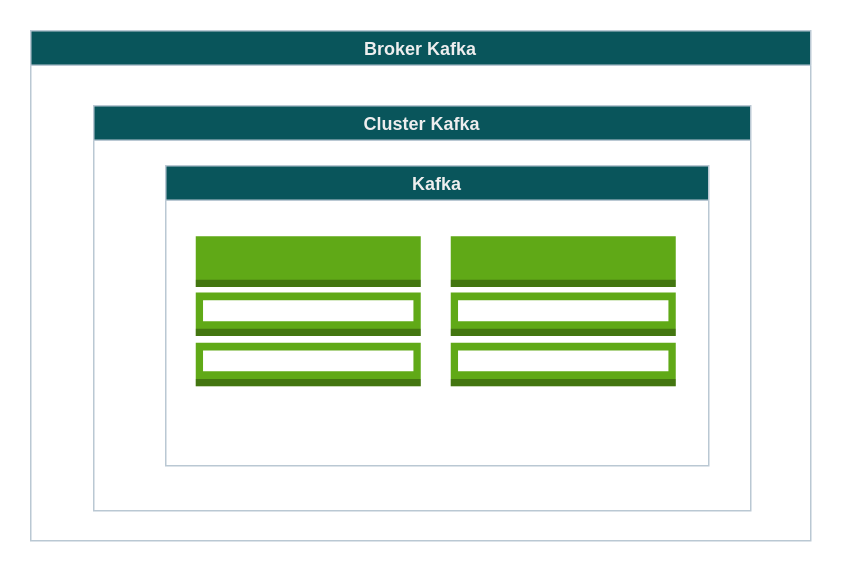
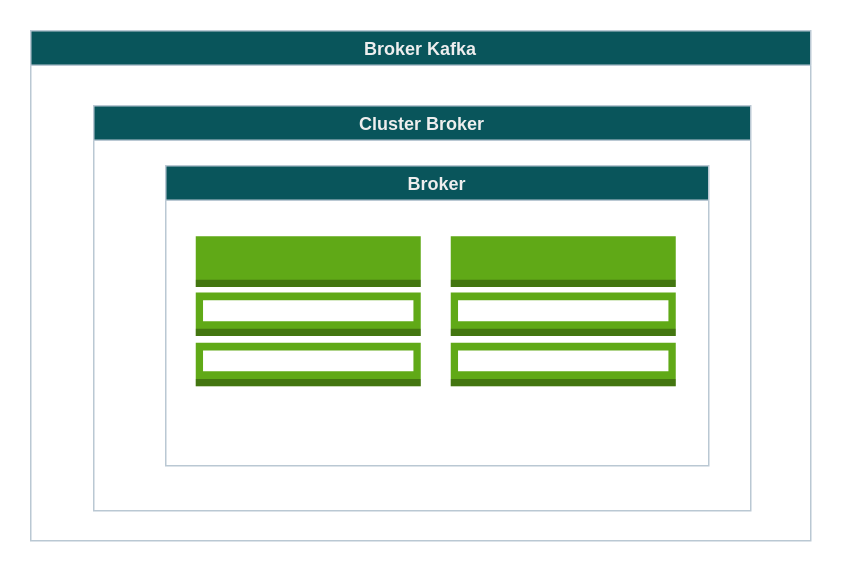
(422, 124) -> (422, 124)
(437, 184) -> (437, 184)
